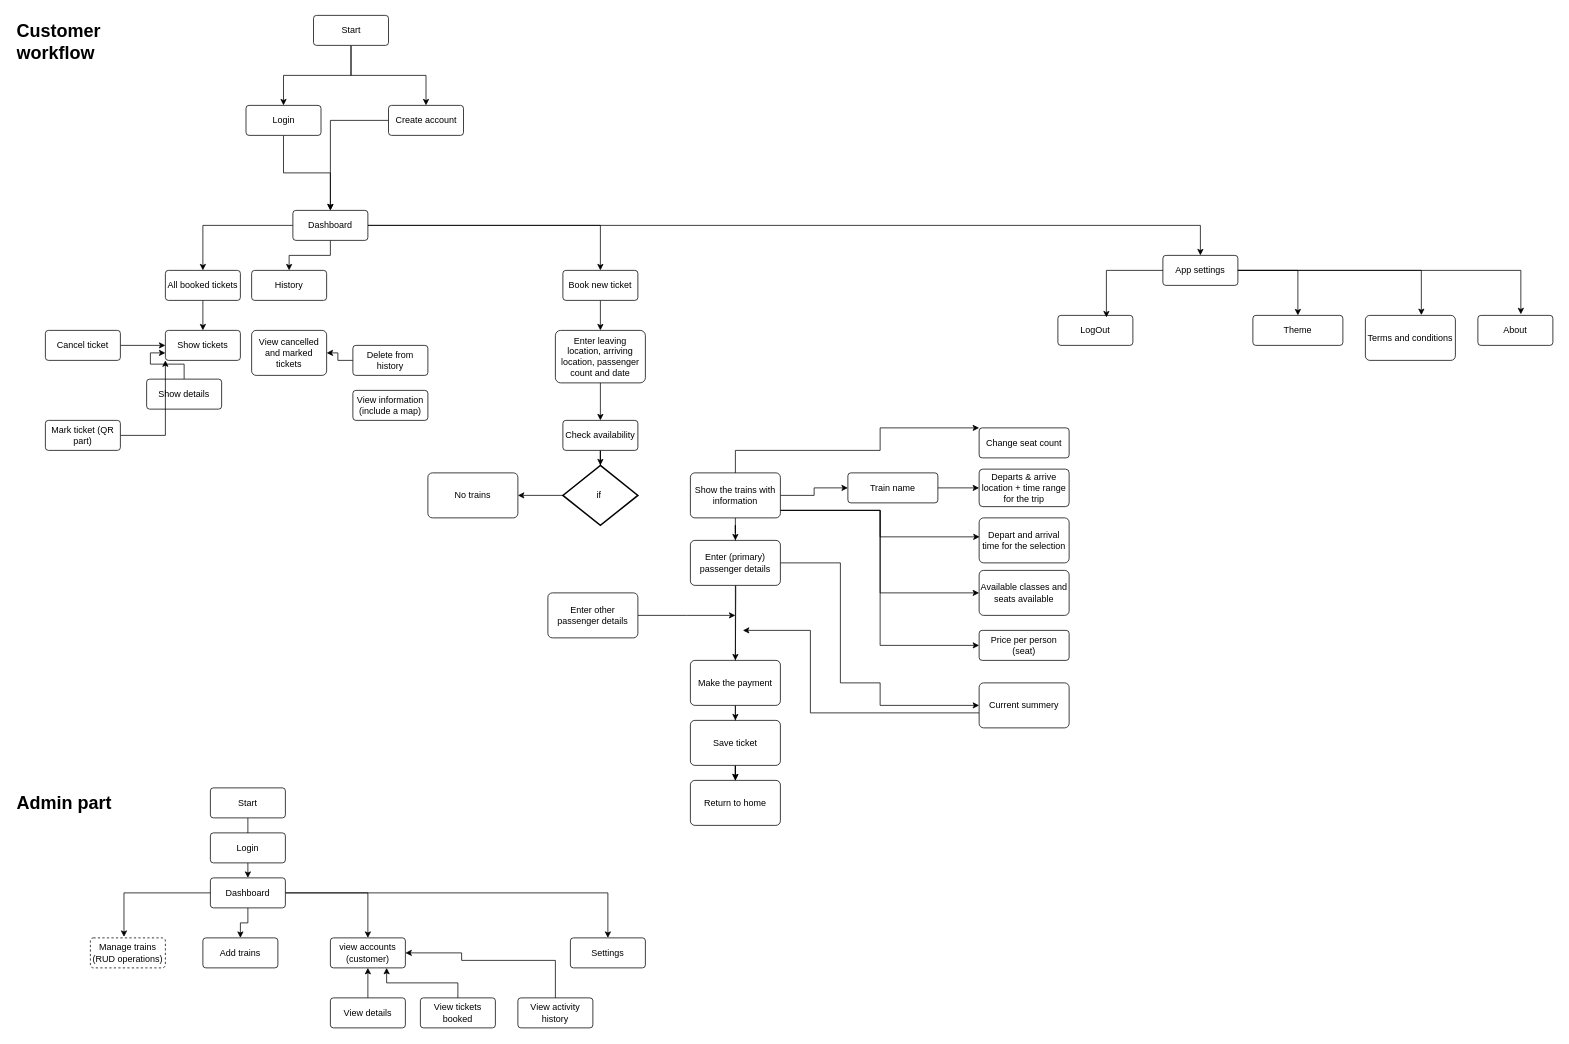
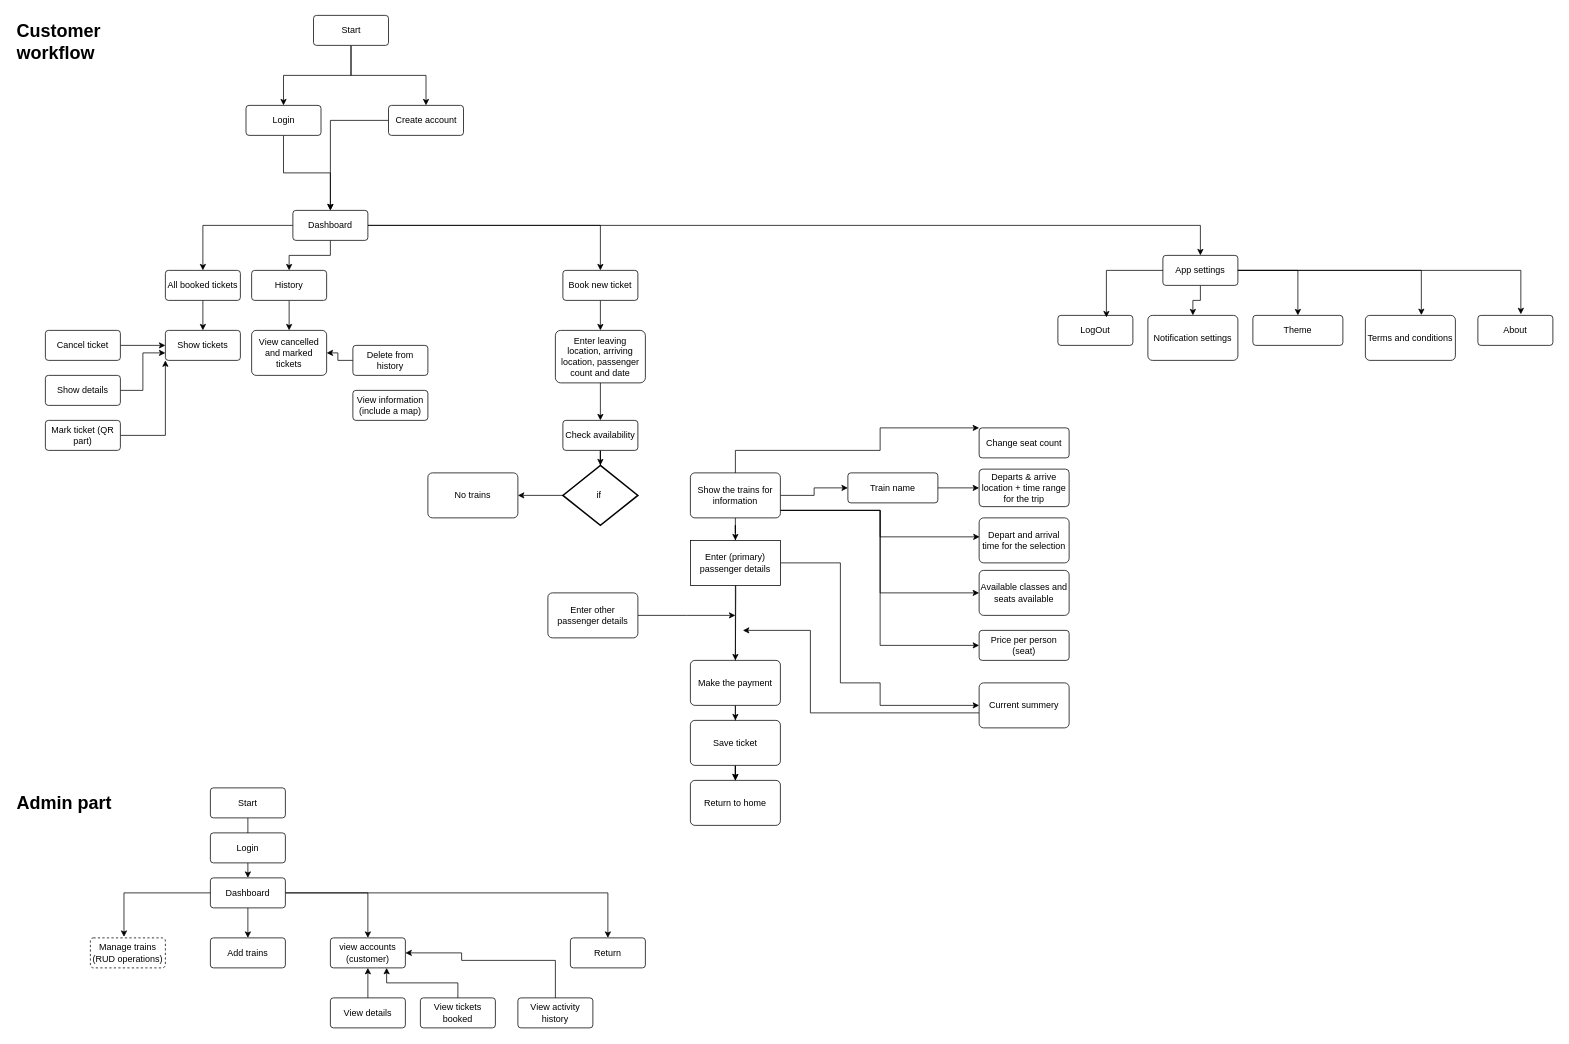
none -> (1199, 300)
none -> (289, 324)
none -> (1193, 338)
(184, 394) -> (83, 390)
(735, 495) -> (735, 495)
(735, 563) -> (735, 563)
(240, 953) -> (248, 953)
(608, 953) -> (608, 953)
